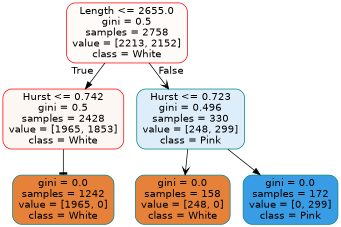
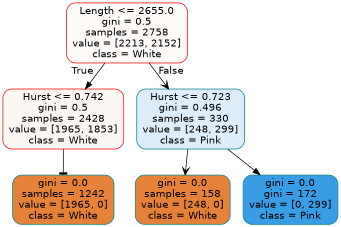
(291, 200) -> (291, 200)
